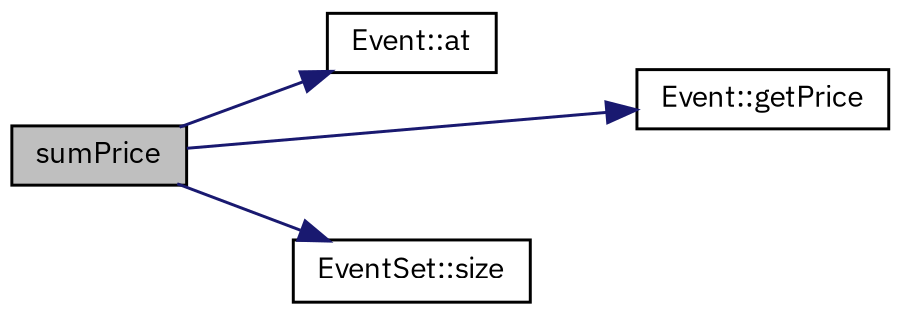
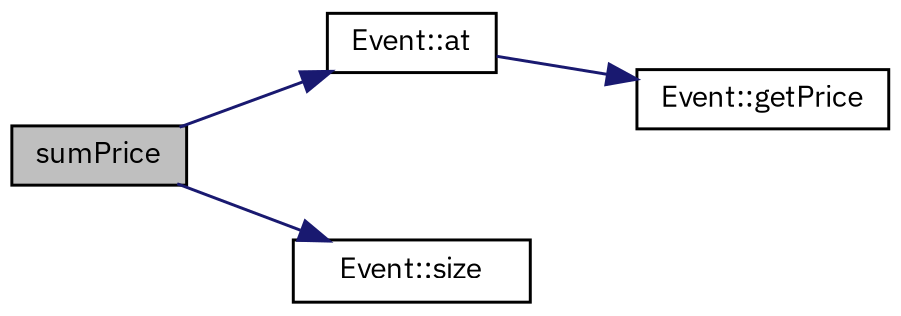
(397, 130) -> (552, 65)
(412, 271) -> (412, 271)
